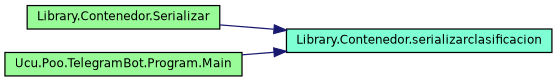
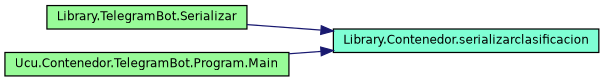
(123, 17) -> (147, 17)
(123, 64) -> (147, 64)
